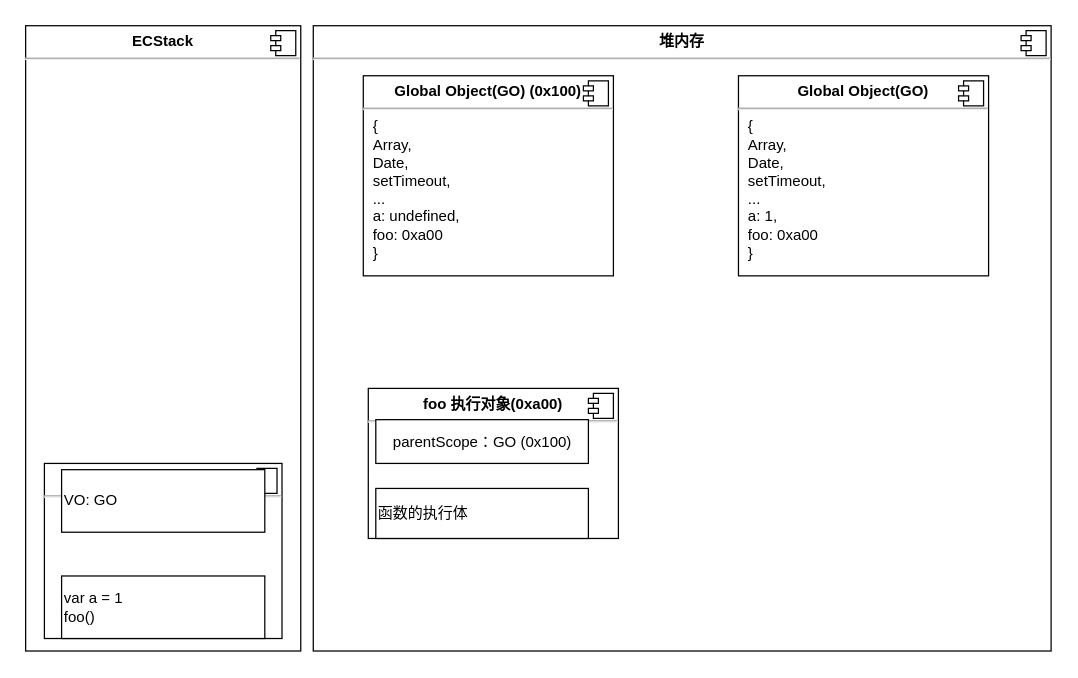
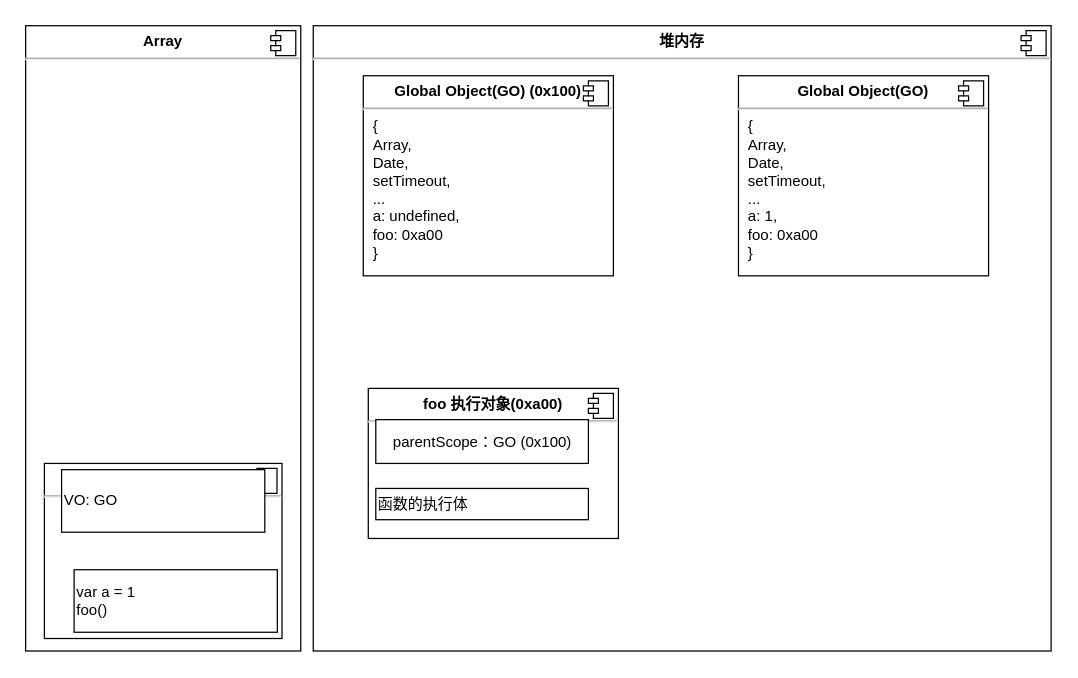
(55, 26) -> (47, 26)
(482, 513) -> (482, 504)
(163, 607) -> (176, 601)
